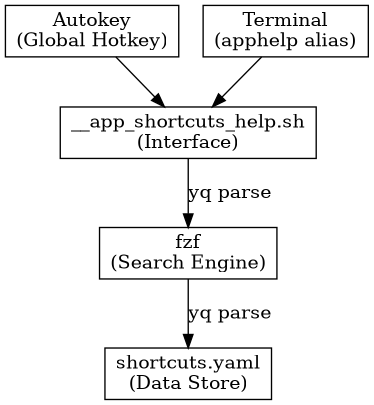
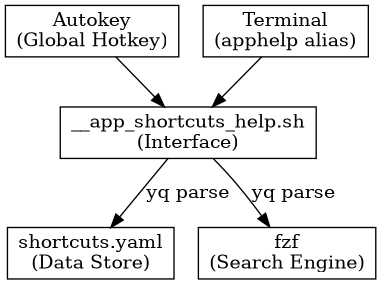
(188, 307) -> (144, 188)
